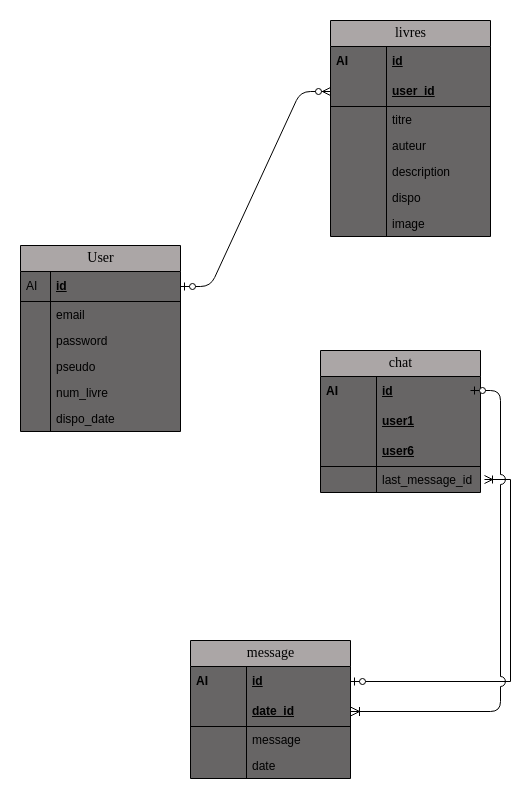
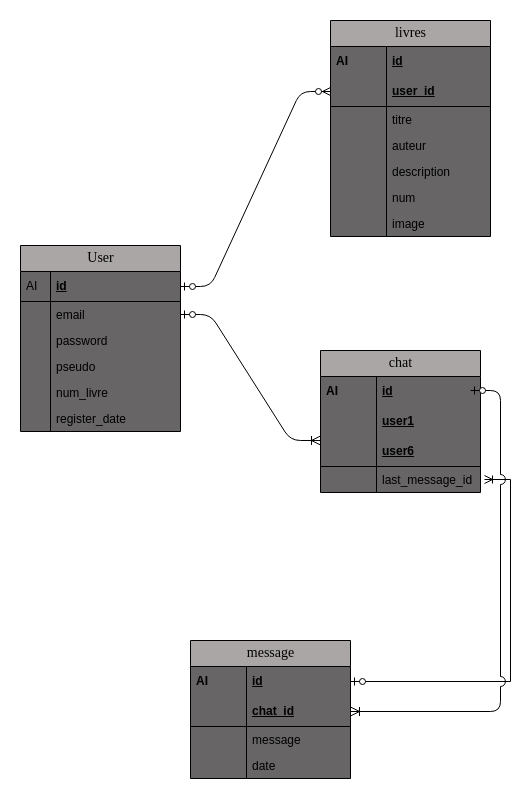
(408, 199) -> (403, 199)
none -> (251, 378)
(89, 420) -> (99, 420)
(274, 712) -> (274, 712)
